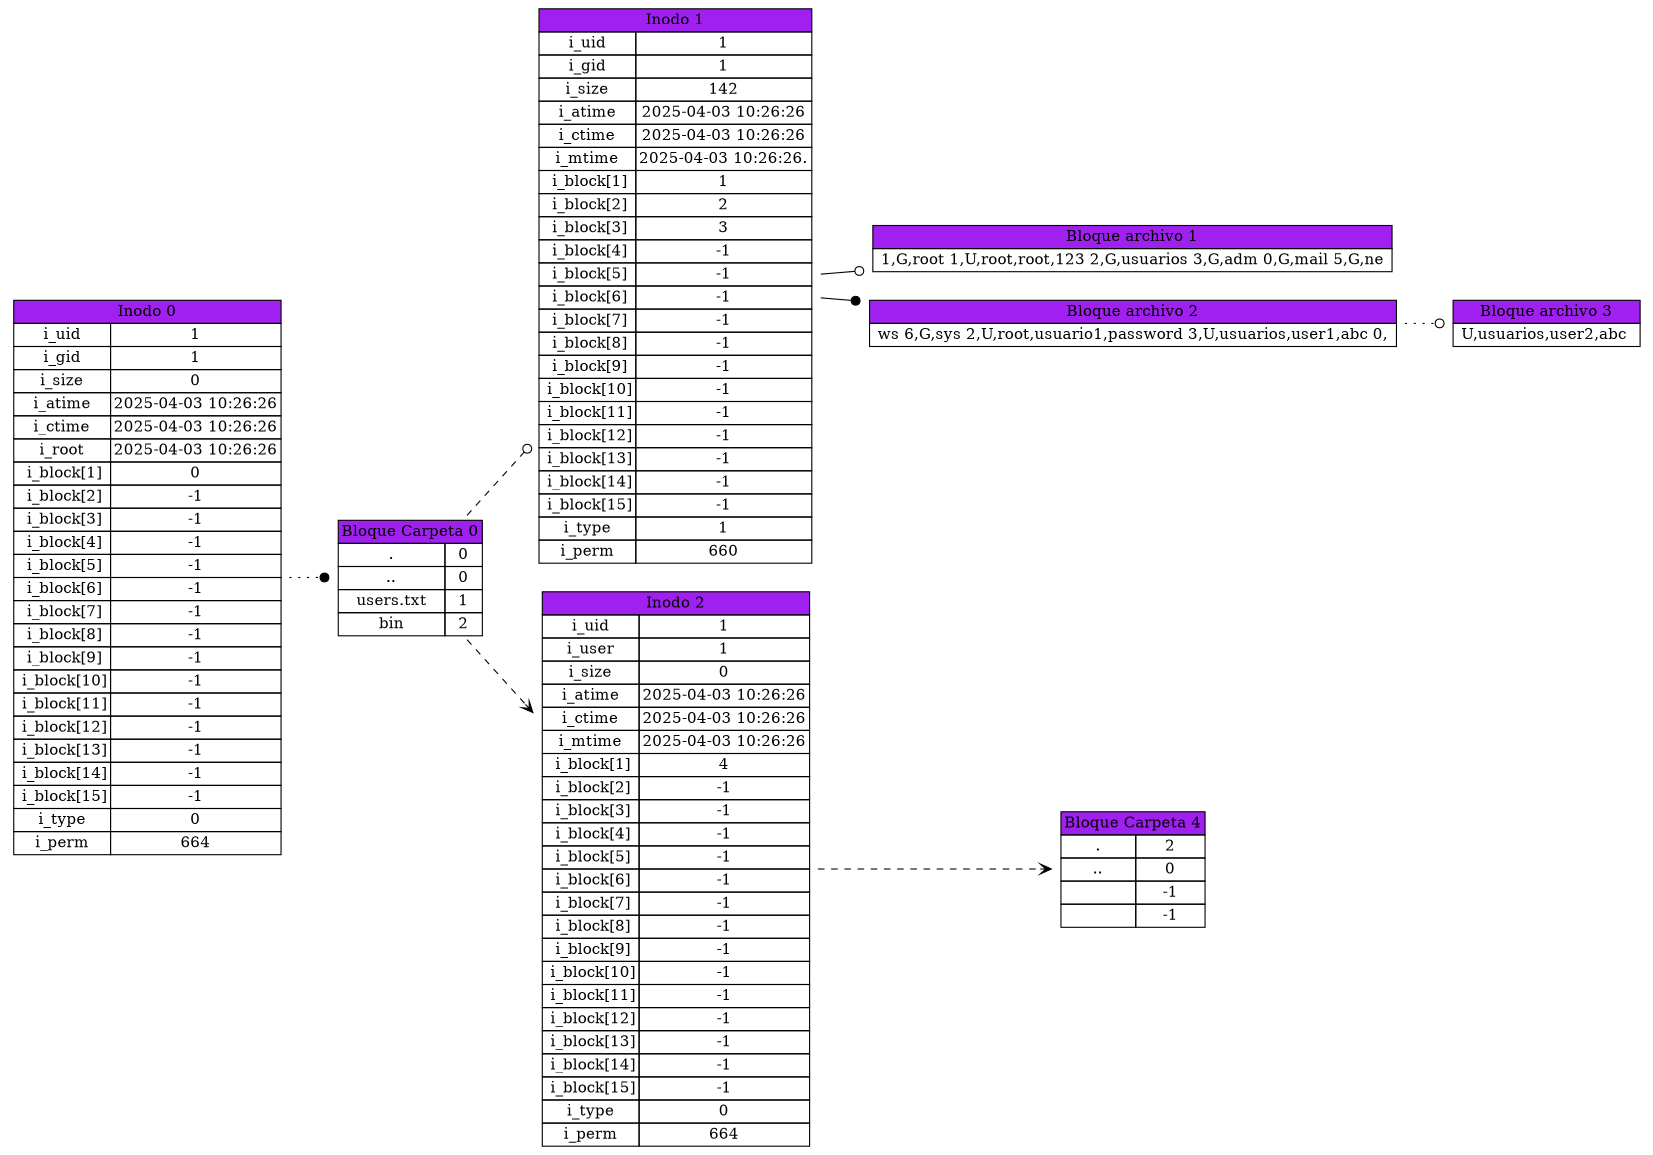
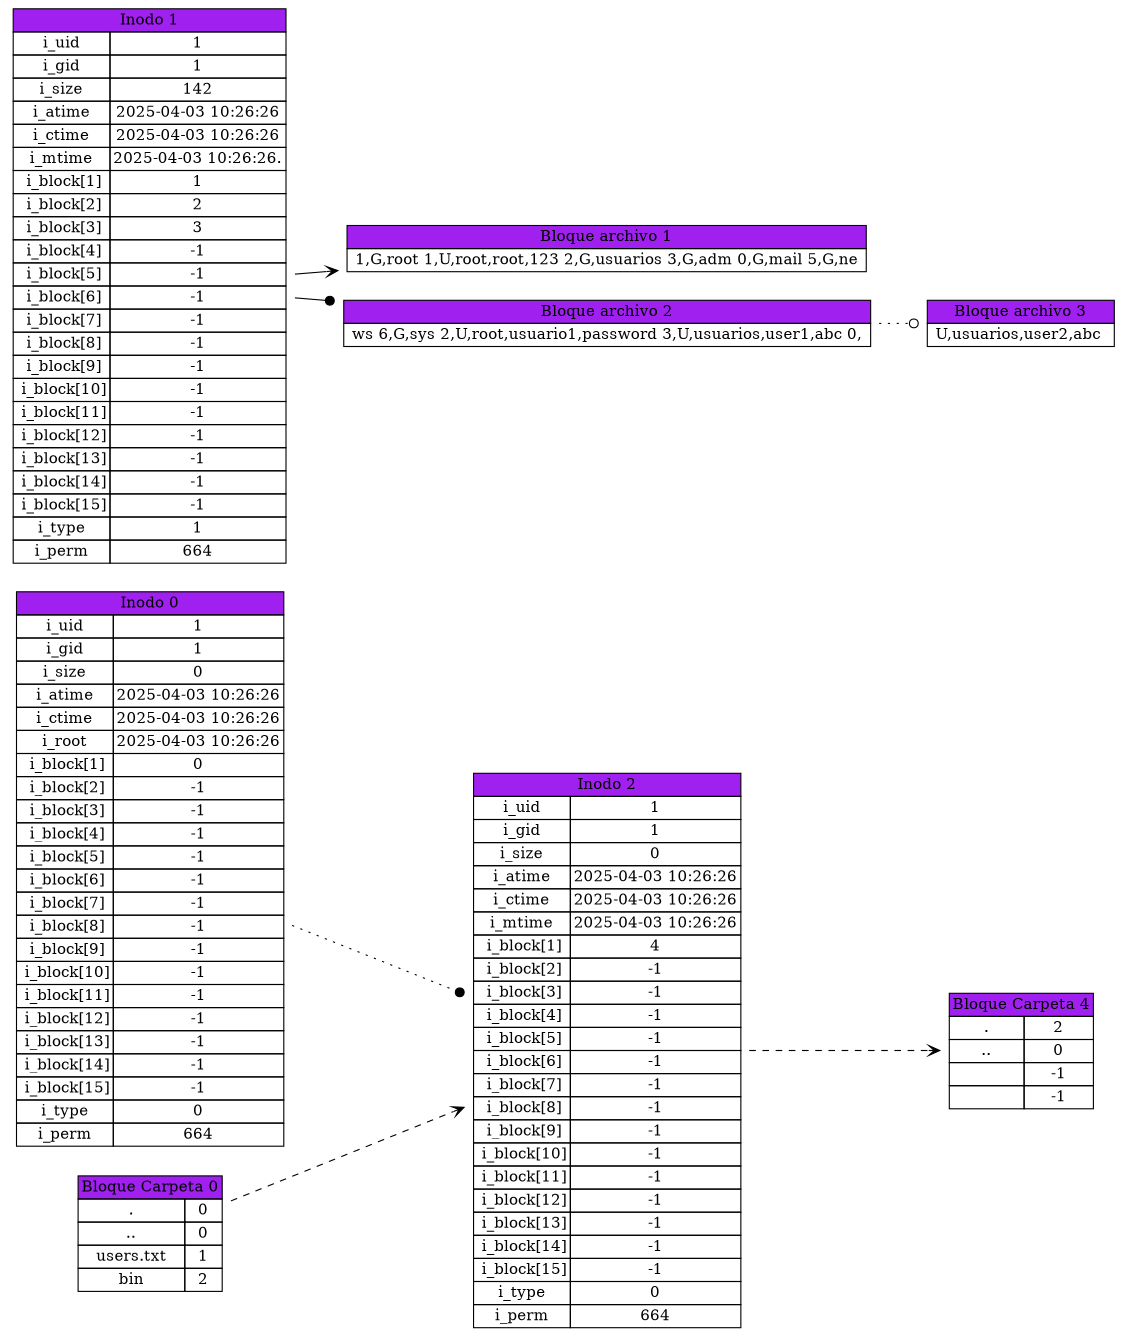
(838, 273) -> (311, 273)
(496, 484) -> none
(724, 551) -> (198, 551)
(305, 578) -> (374, 958)
(591, 649) -> (522, 831)
